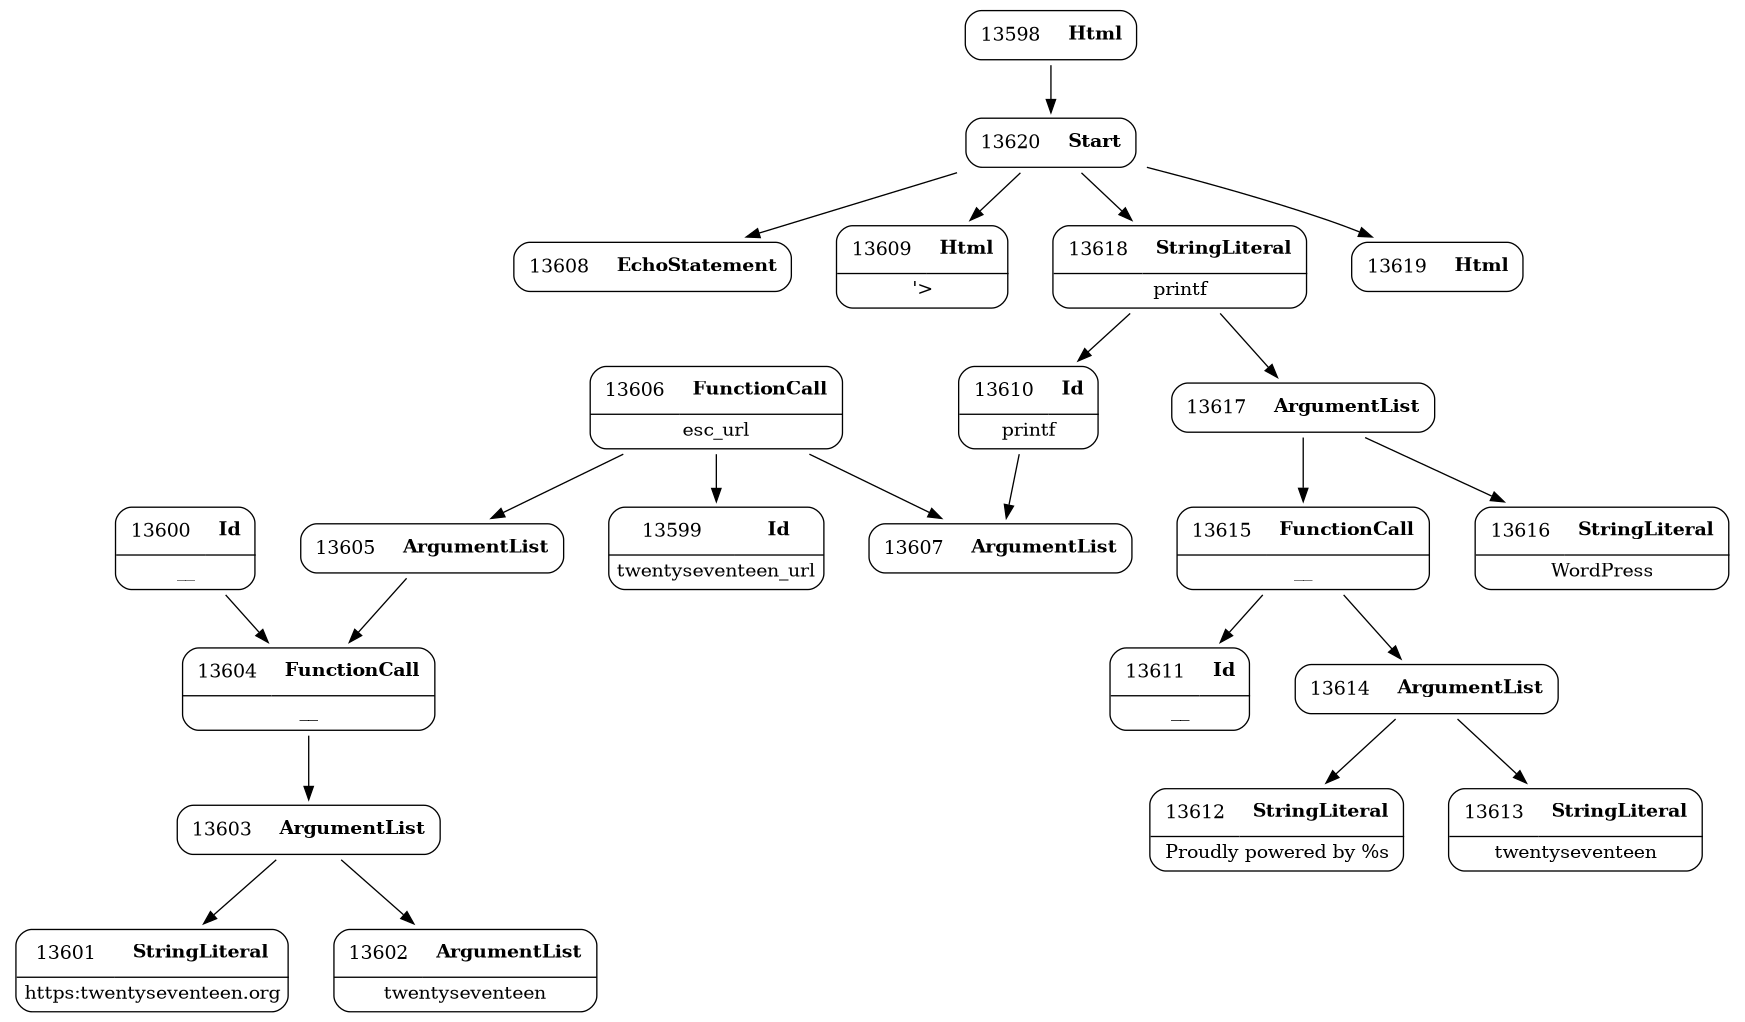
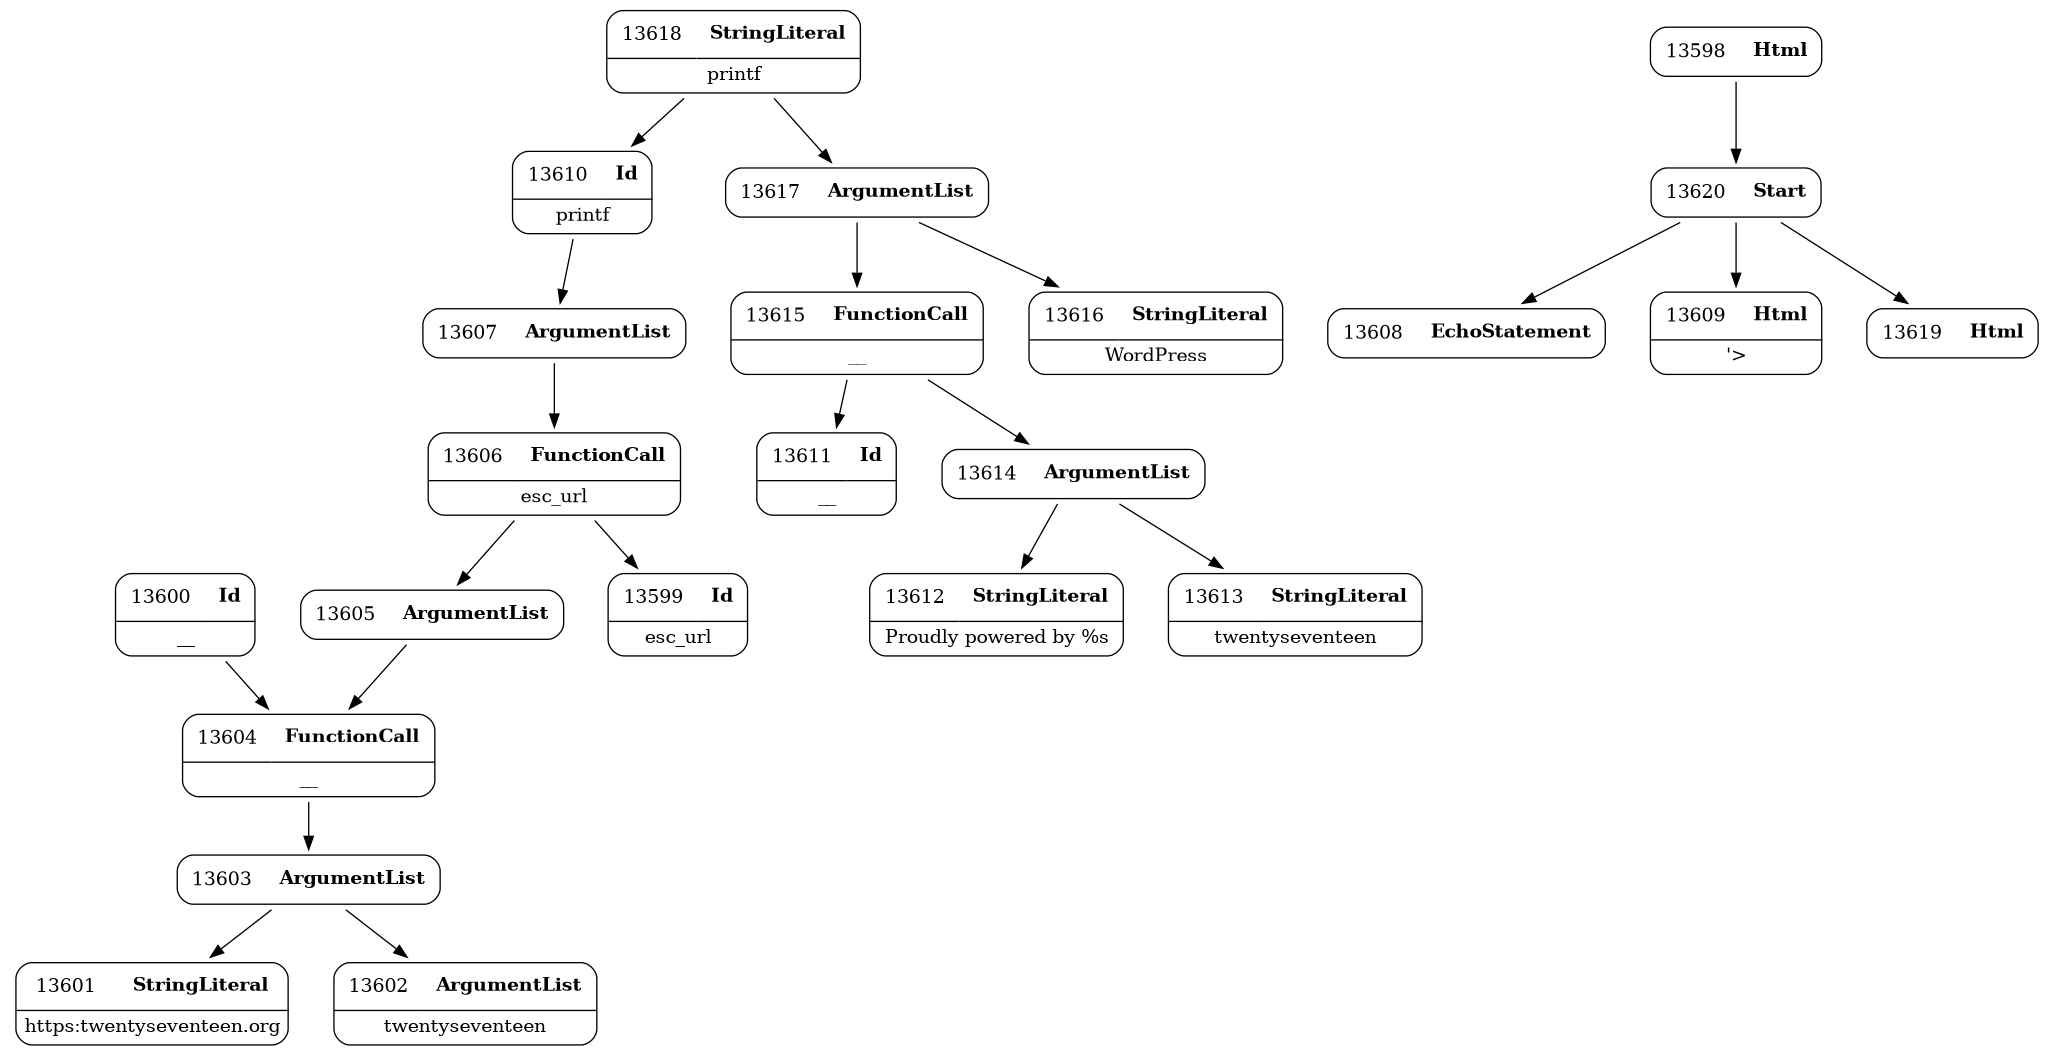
(1102, 192) -> none
(870, 483) -> (554, 388)
(716, 571) -> (678, 637)
